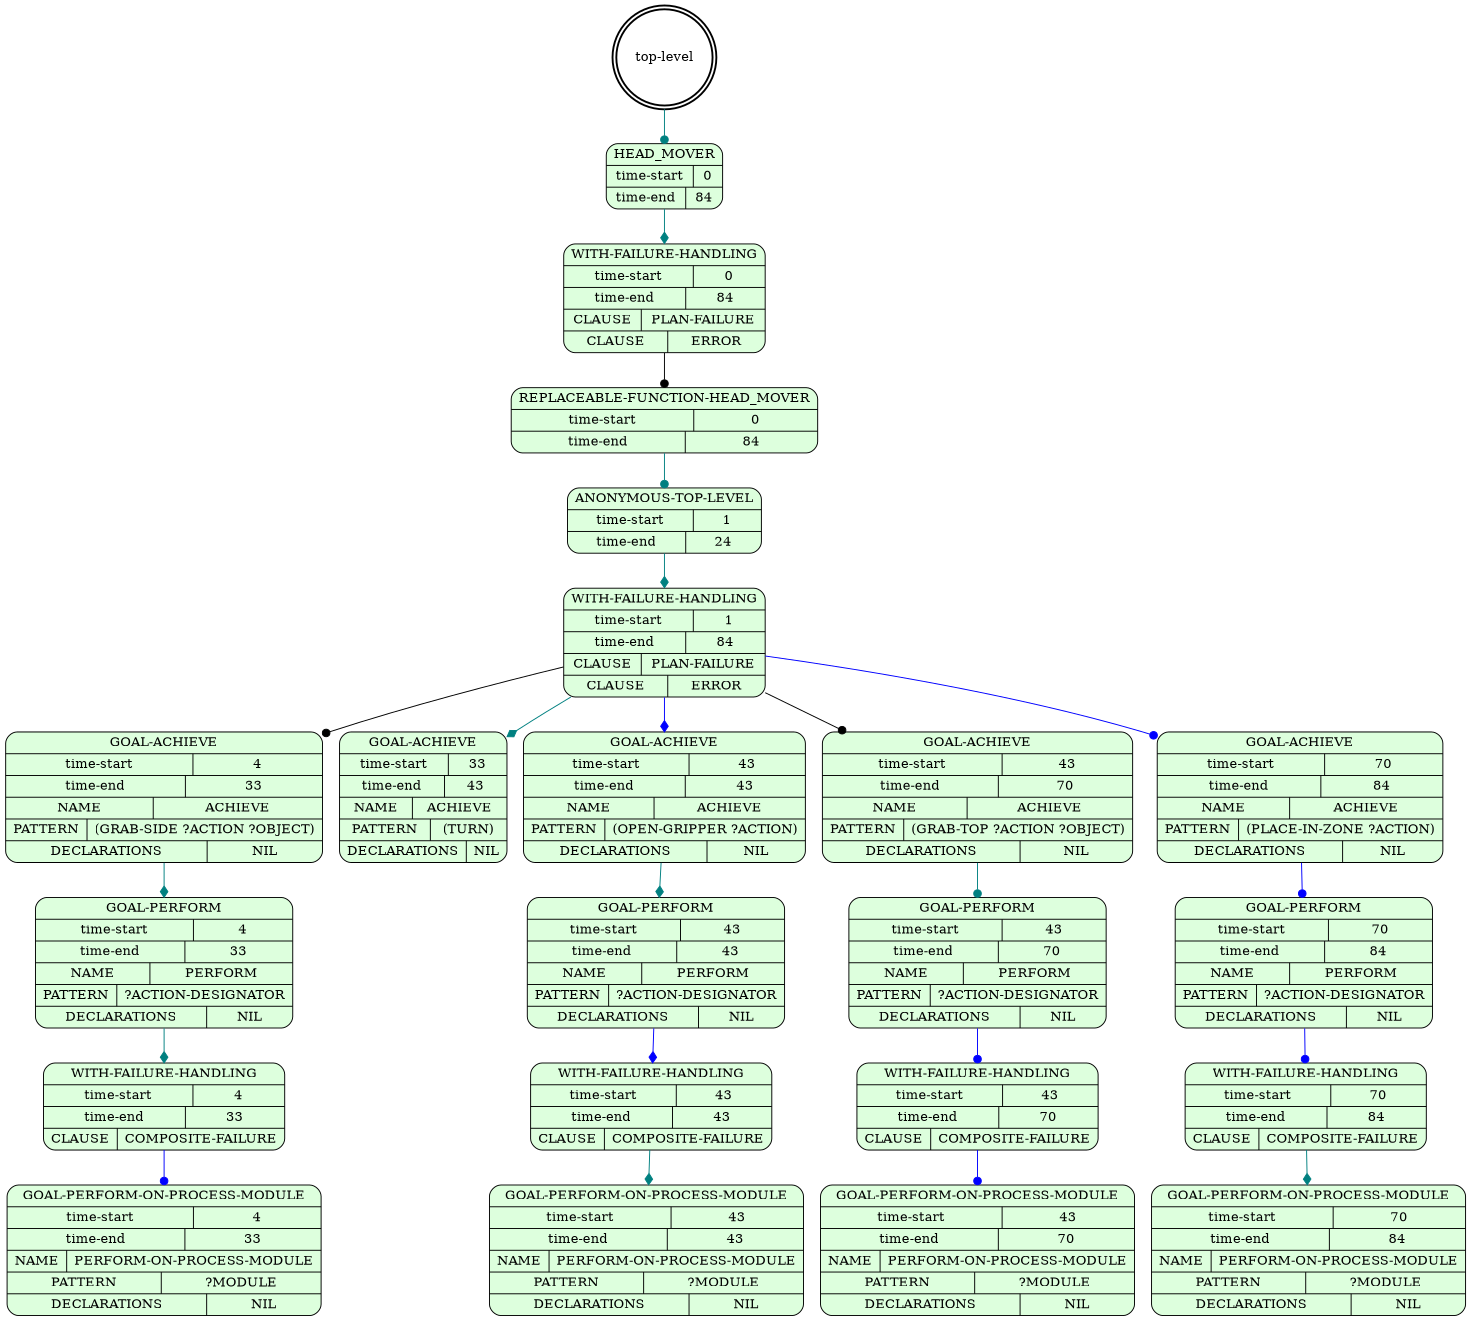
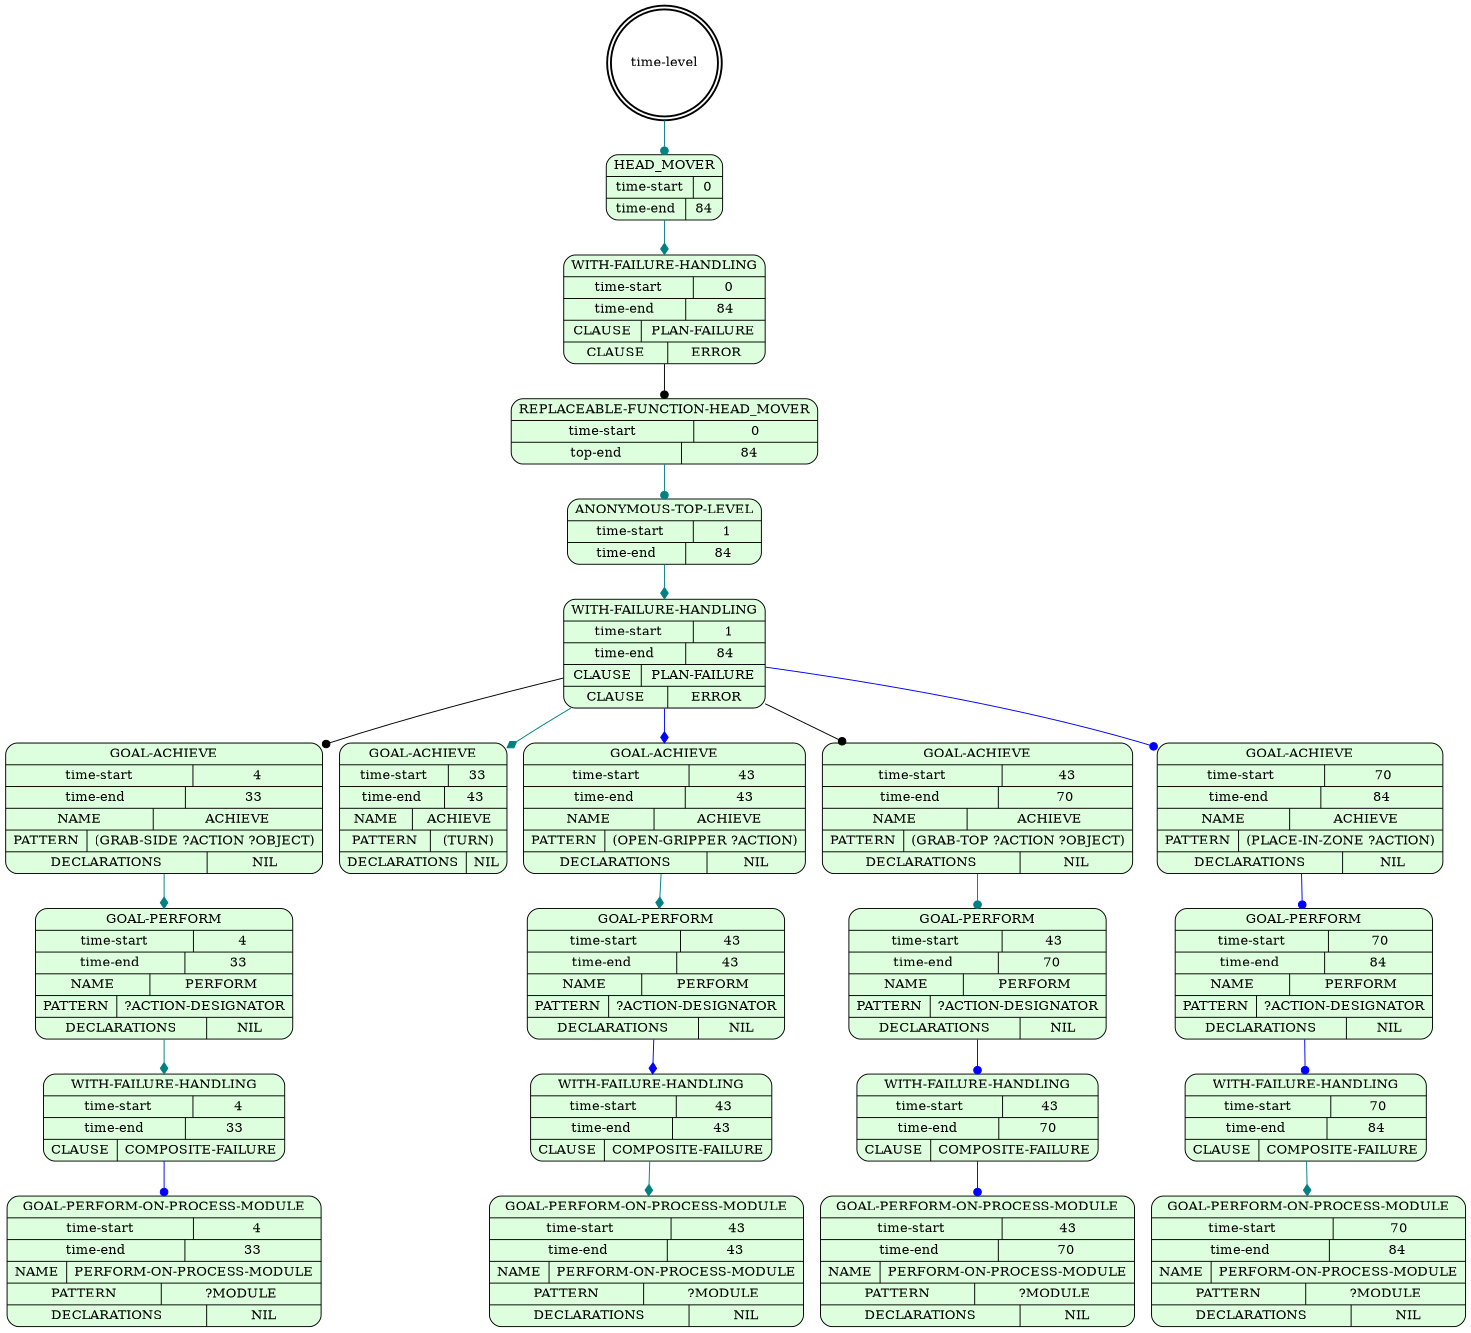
(664, 57) -> (664, 63)
(598, 442) -> (596, 453)
(724, 542) -> (724, 553)
